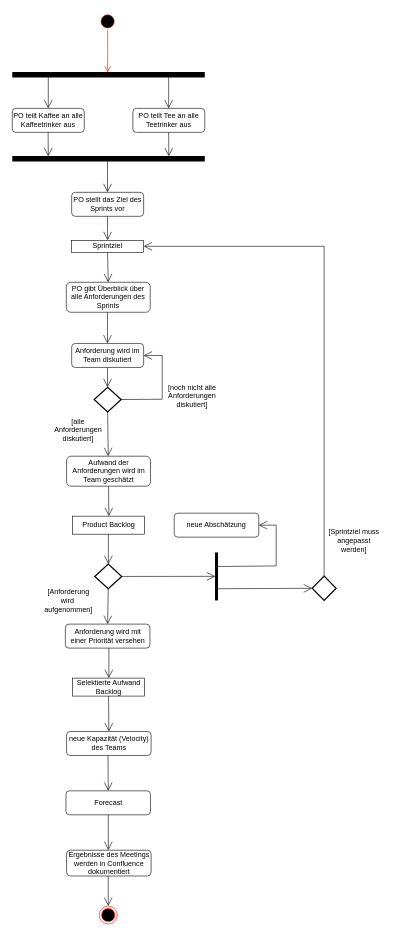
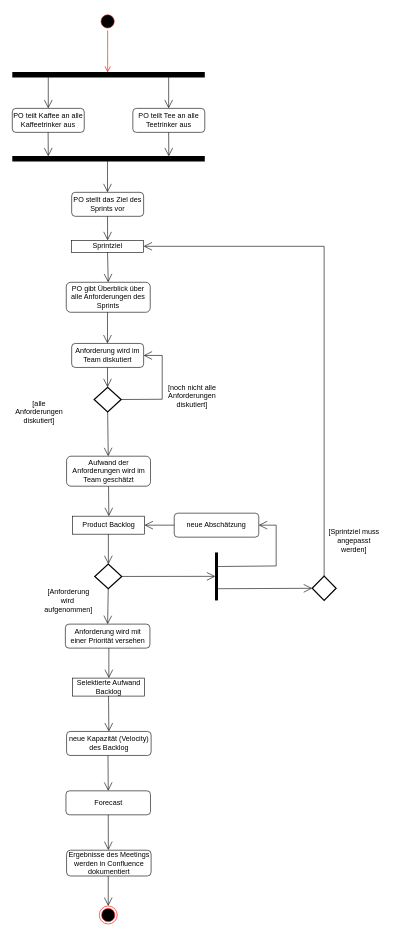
(78, 430) -> (39, 412)
none -> (160, 525)
(109, 744) -> (109, 744)
